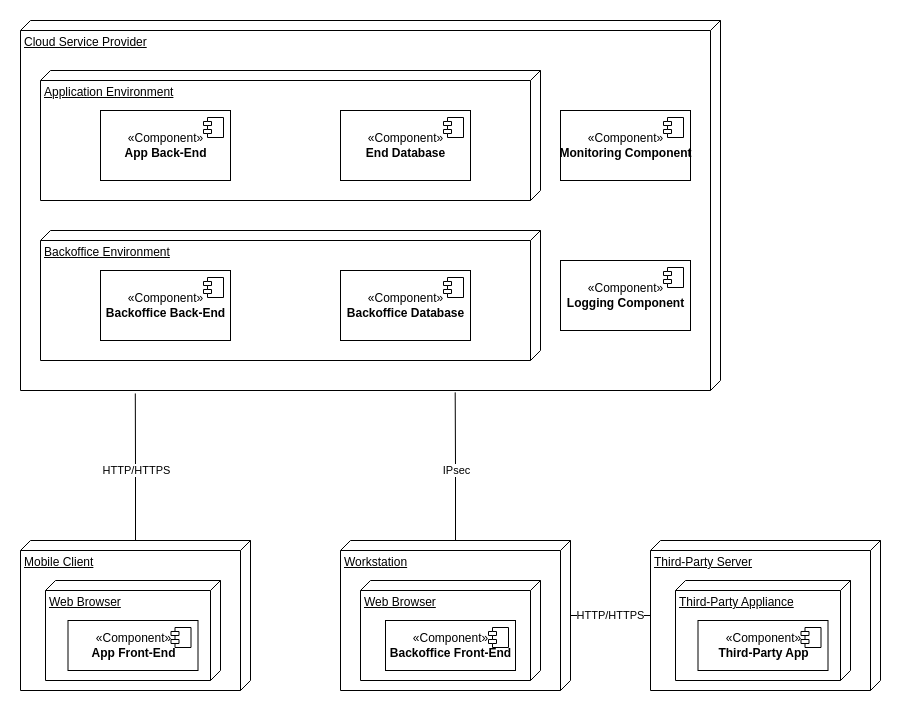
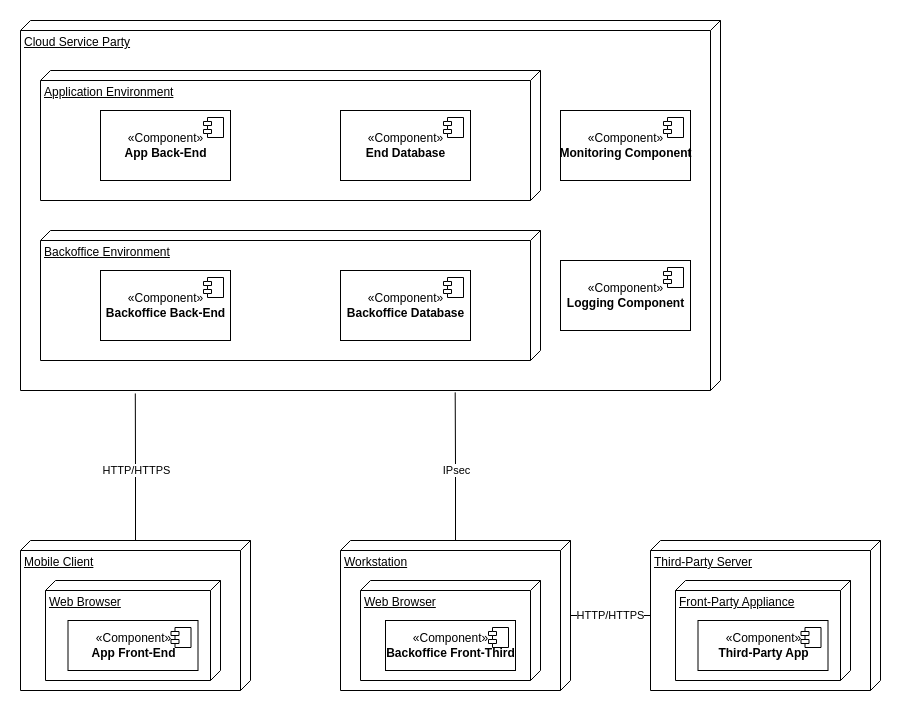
(91, 43) -> (82, 43)
(744, 603) -> (745, 603)
(451, 646) -> (451, 646)
